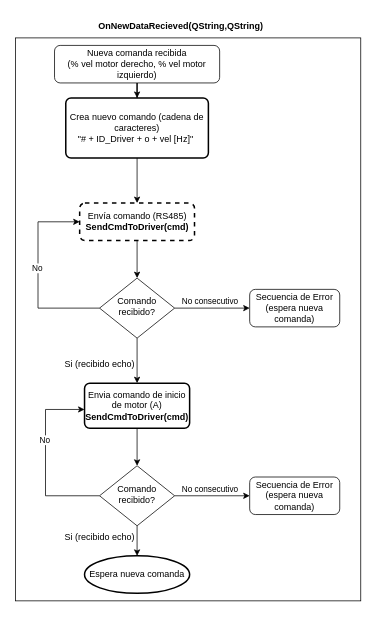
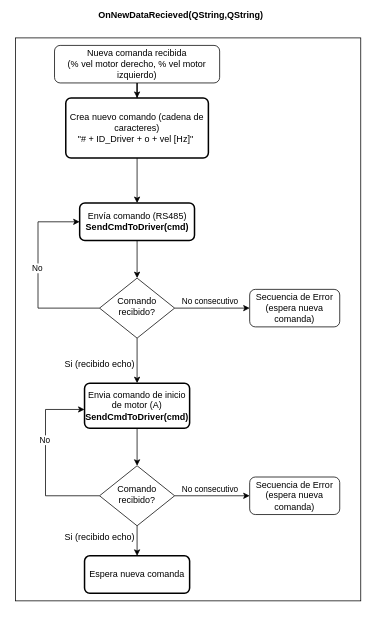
(180, 27) -> (180, 15)
(137, 222) -> (137, 222)
(137, 574) -> (137, 574)
